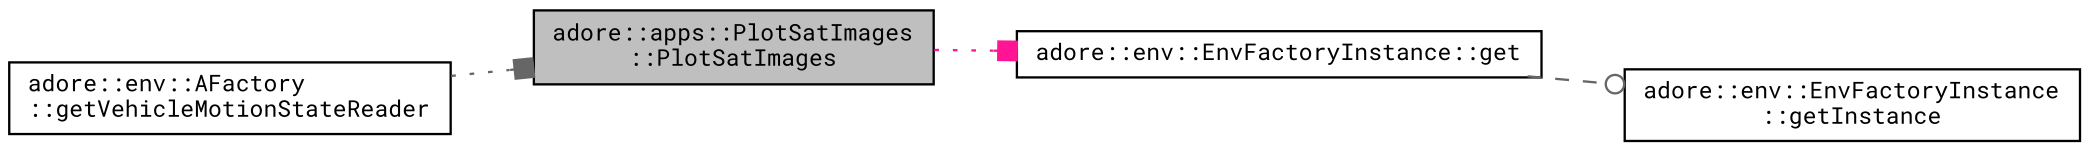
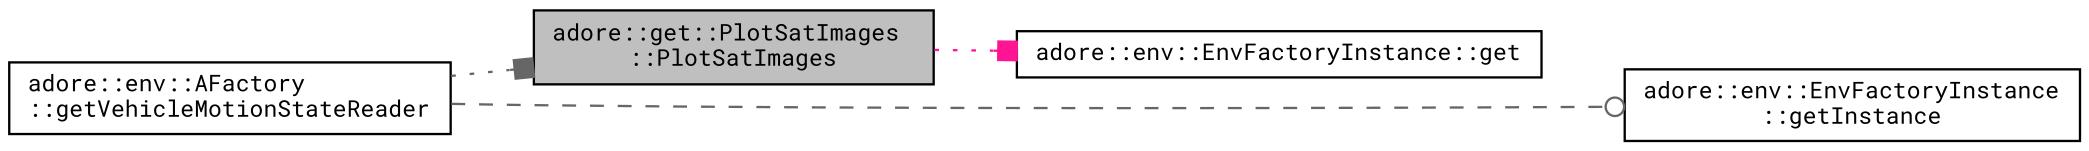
(734, 47) -> (734, 47)
(1567, 80) -> (1028, 108)
